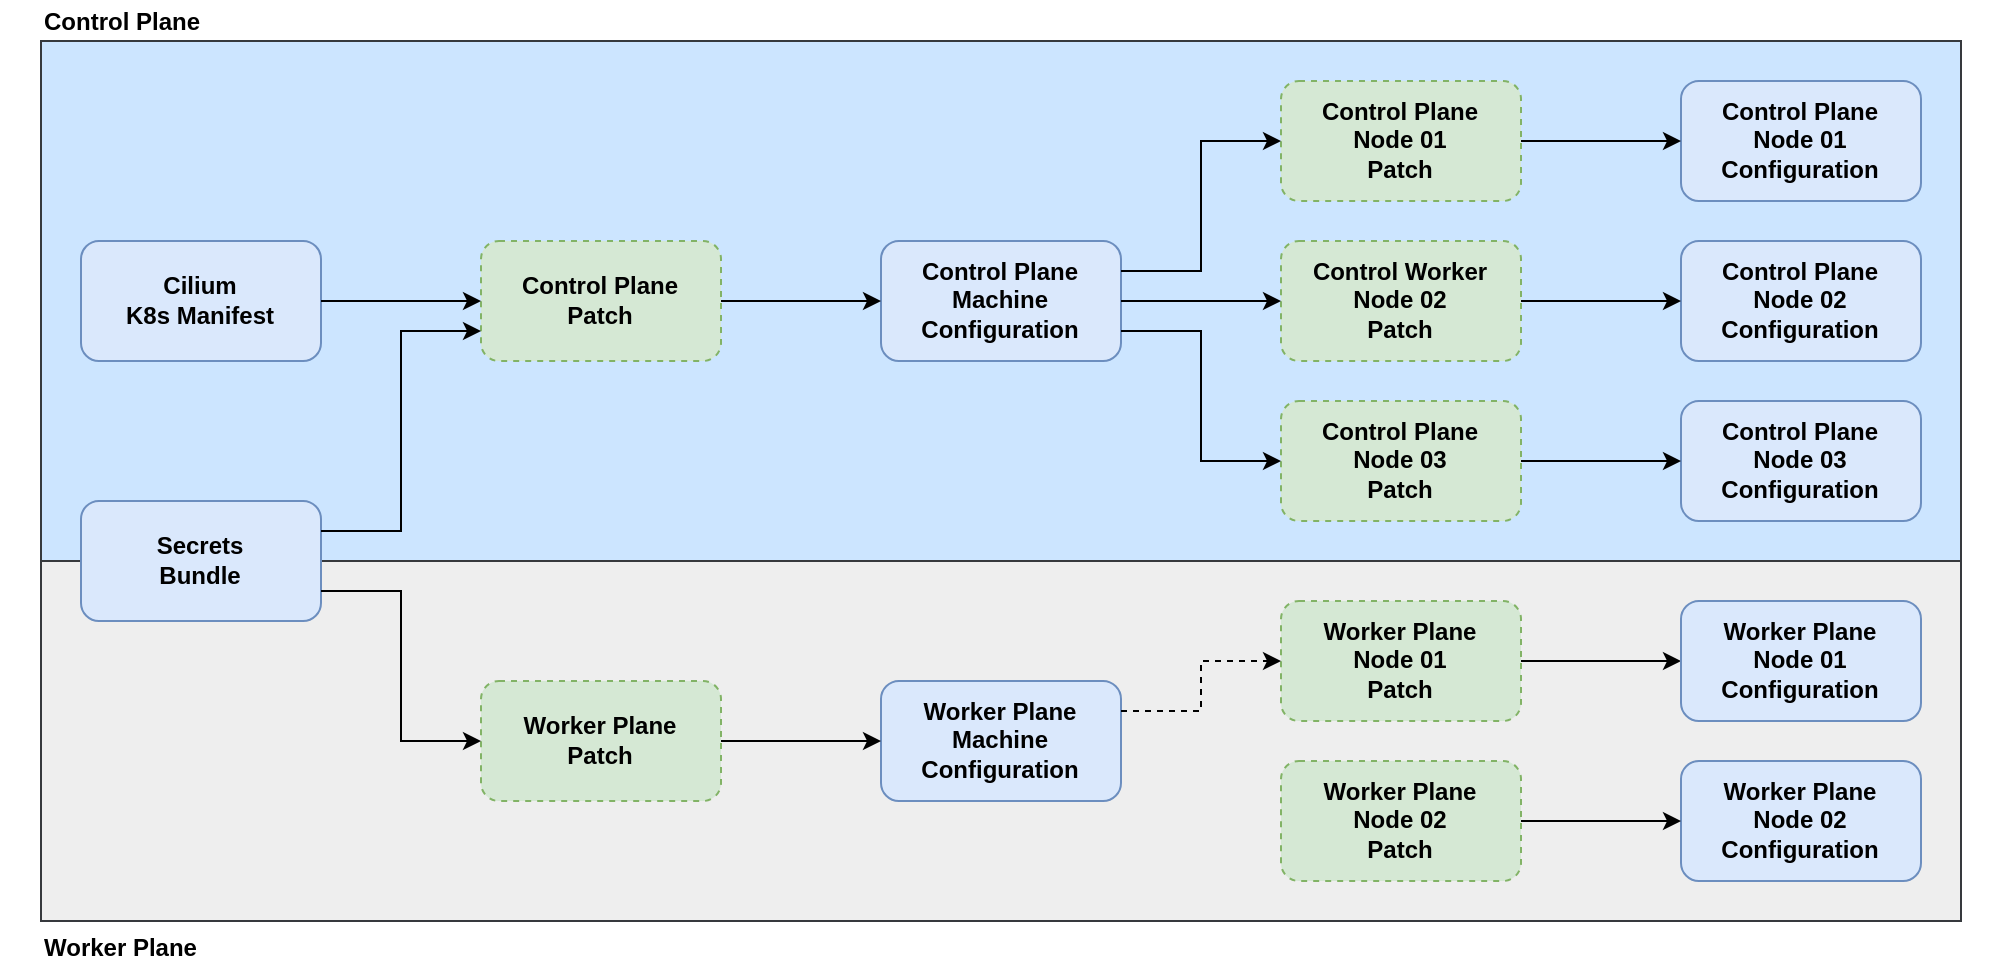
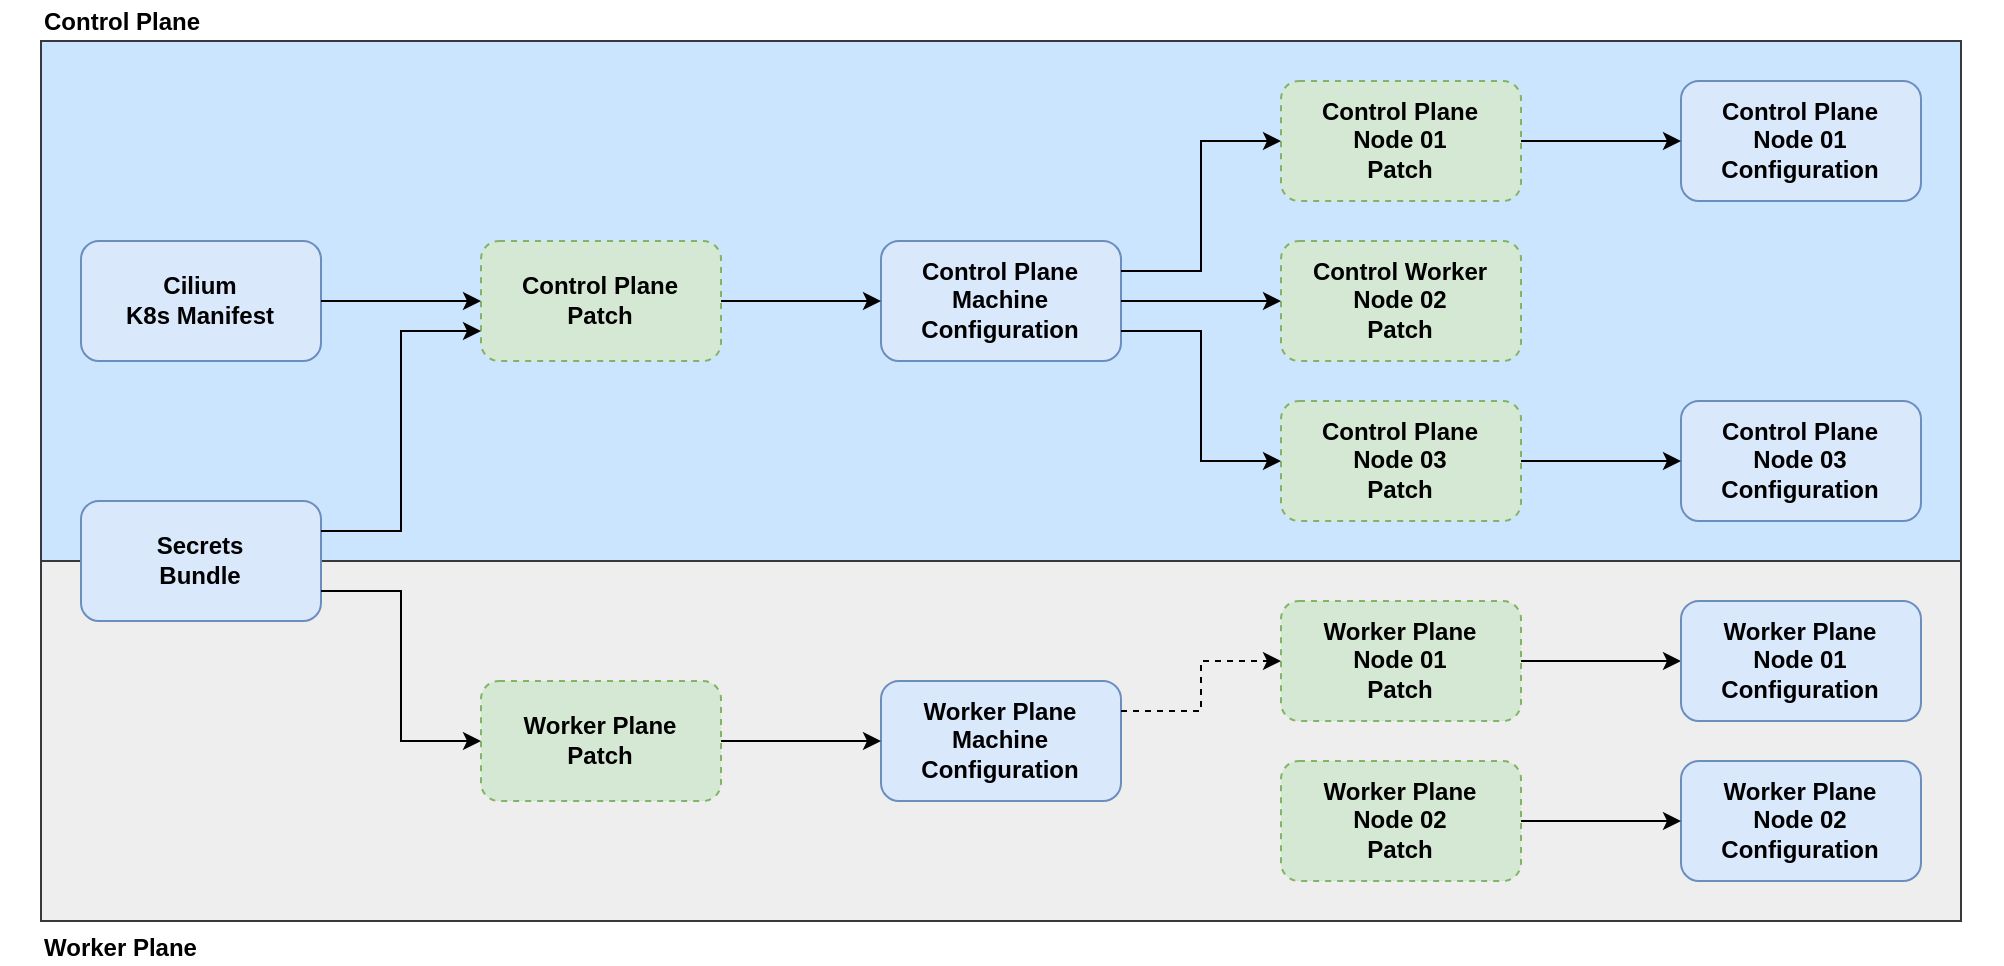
(1594, 301) -> none
(1801, 301) -> none
